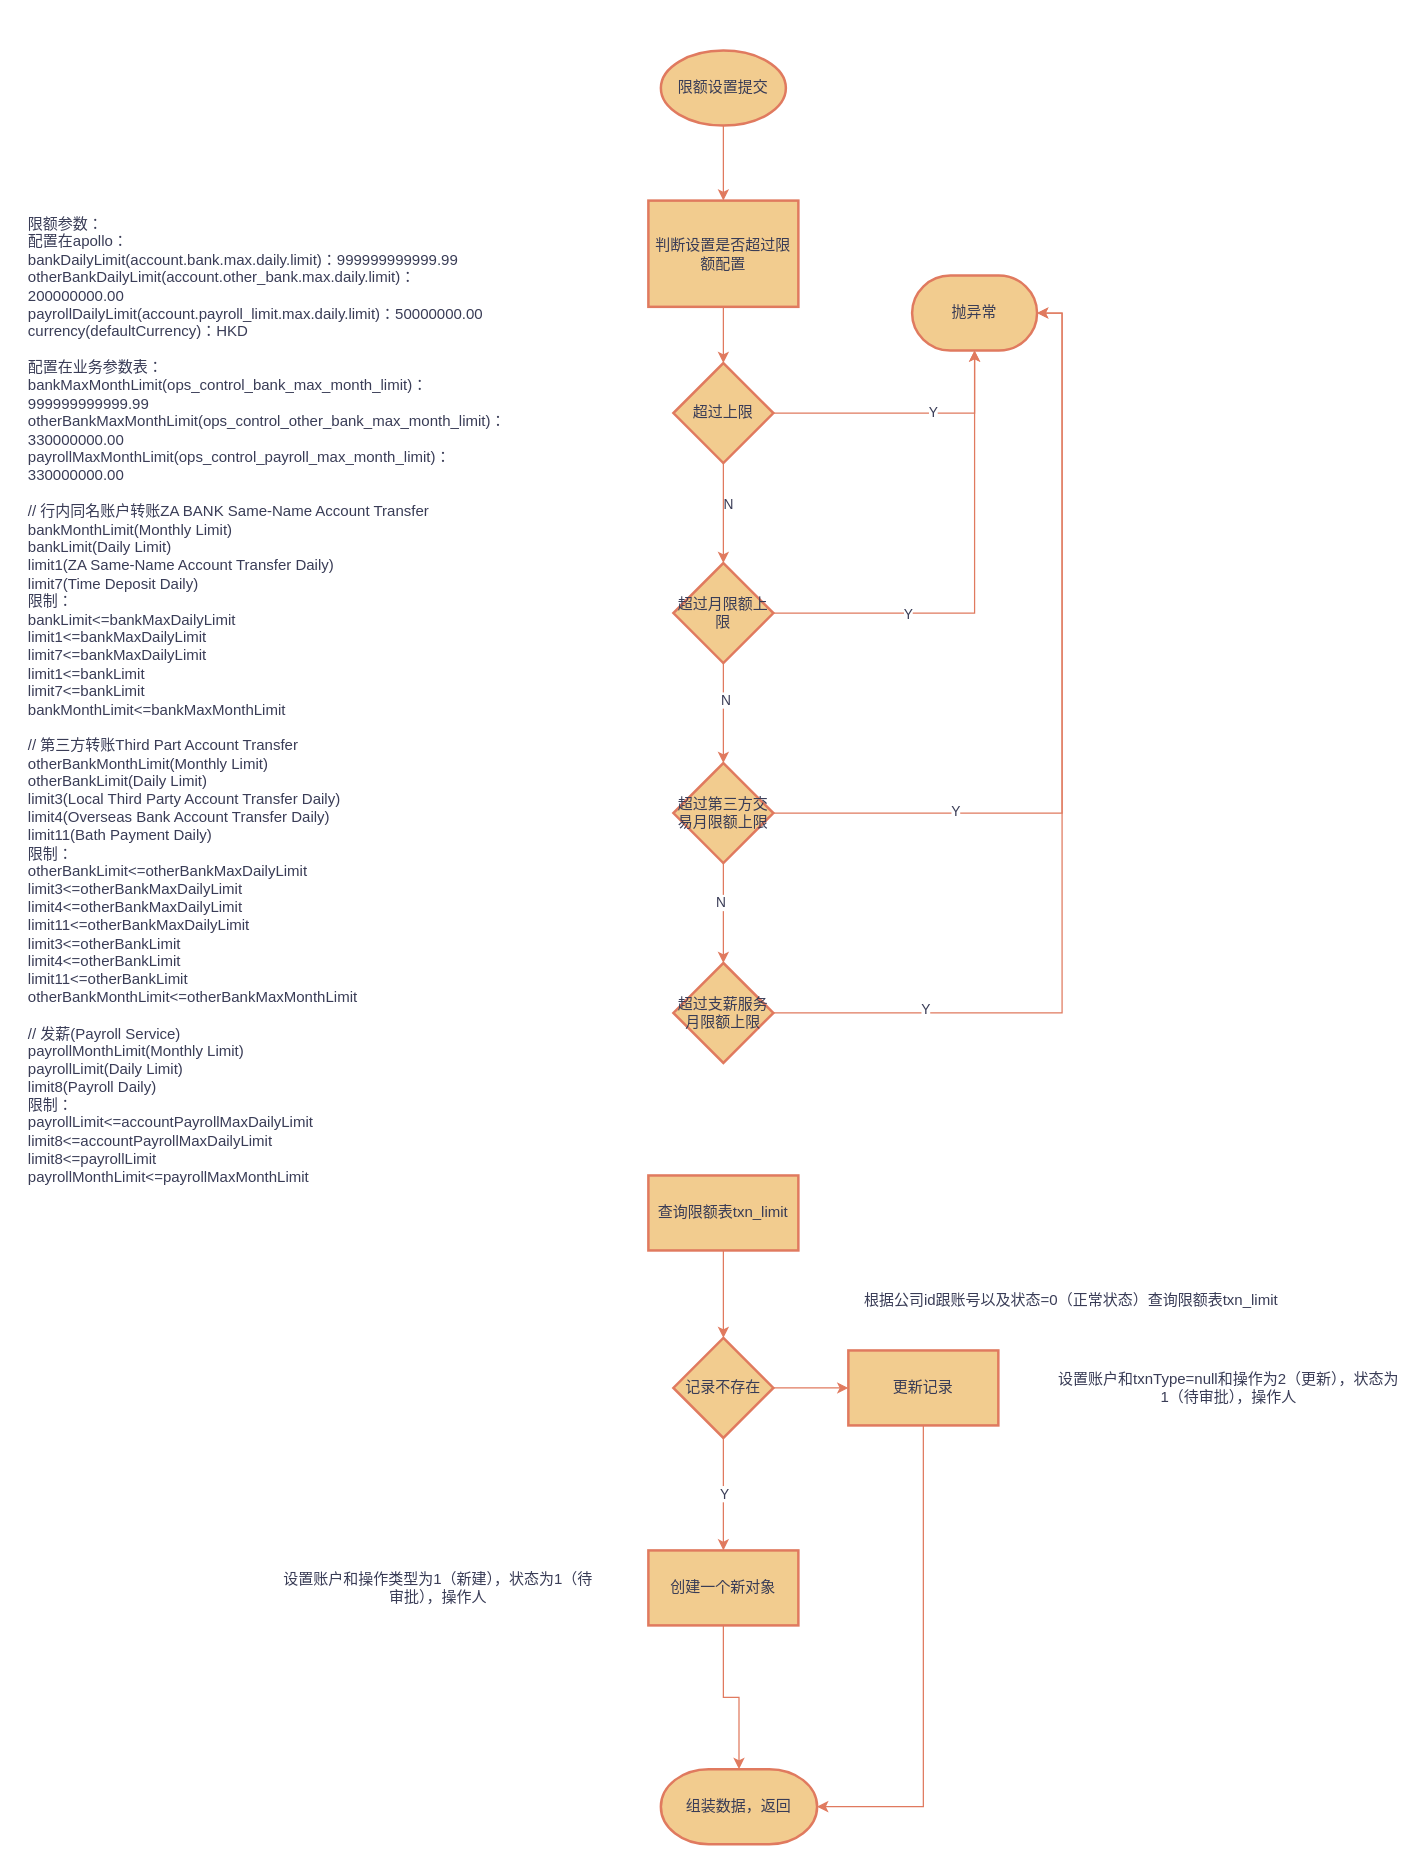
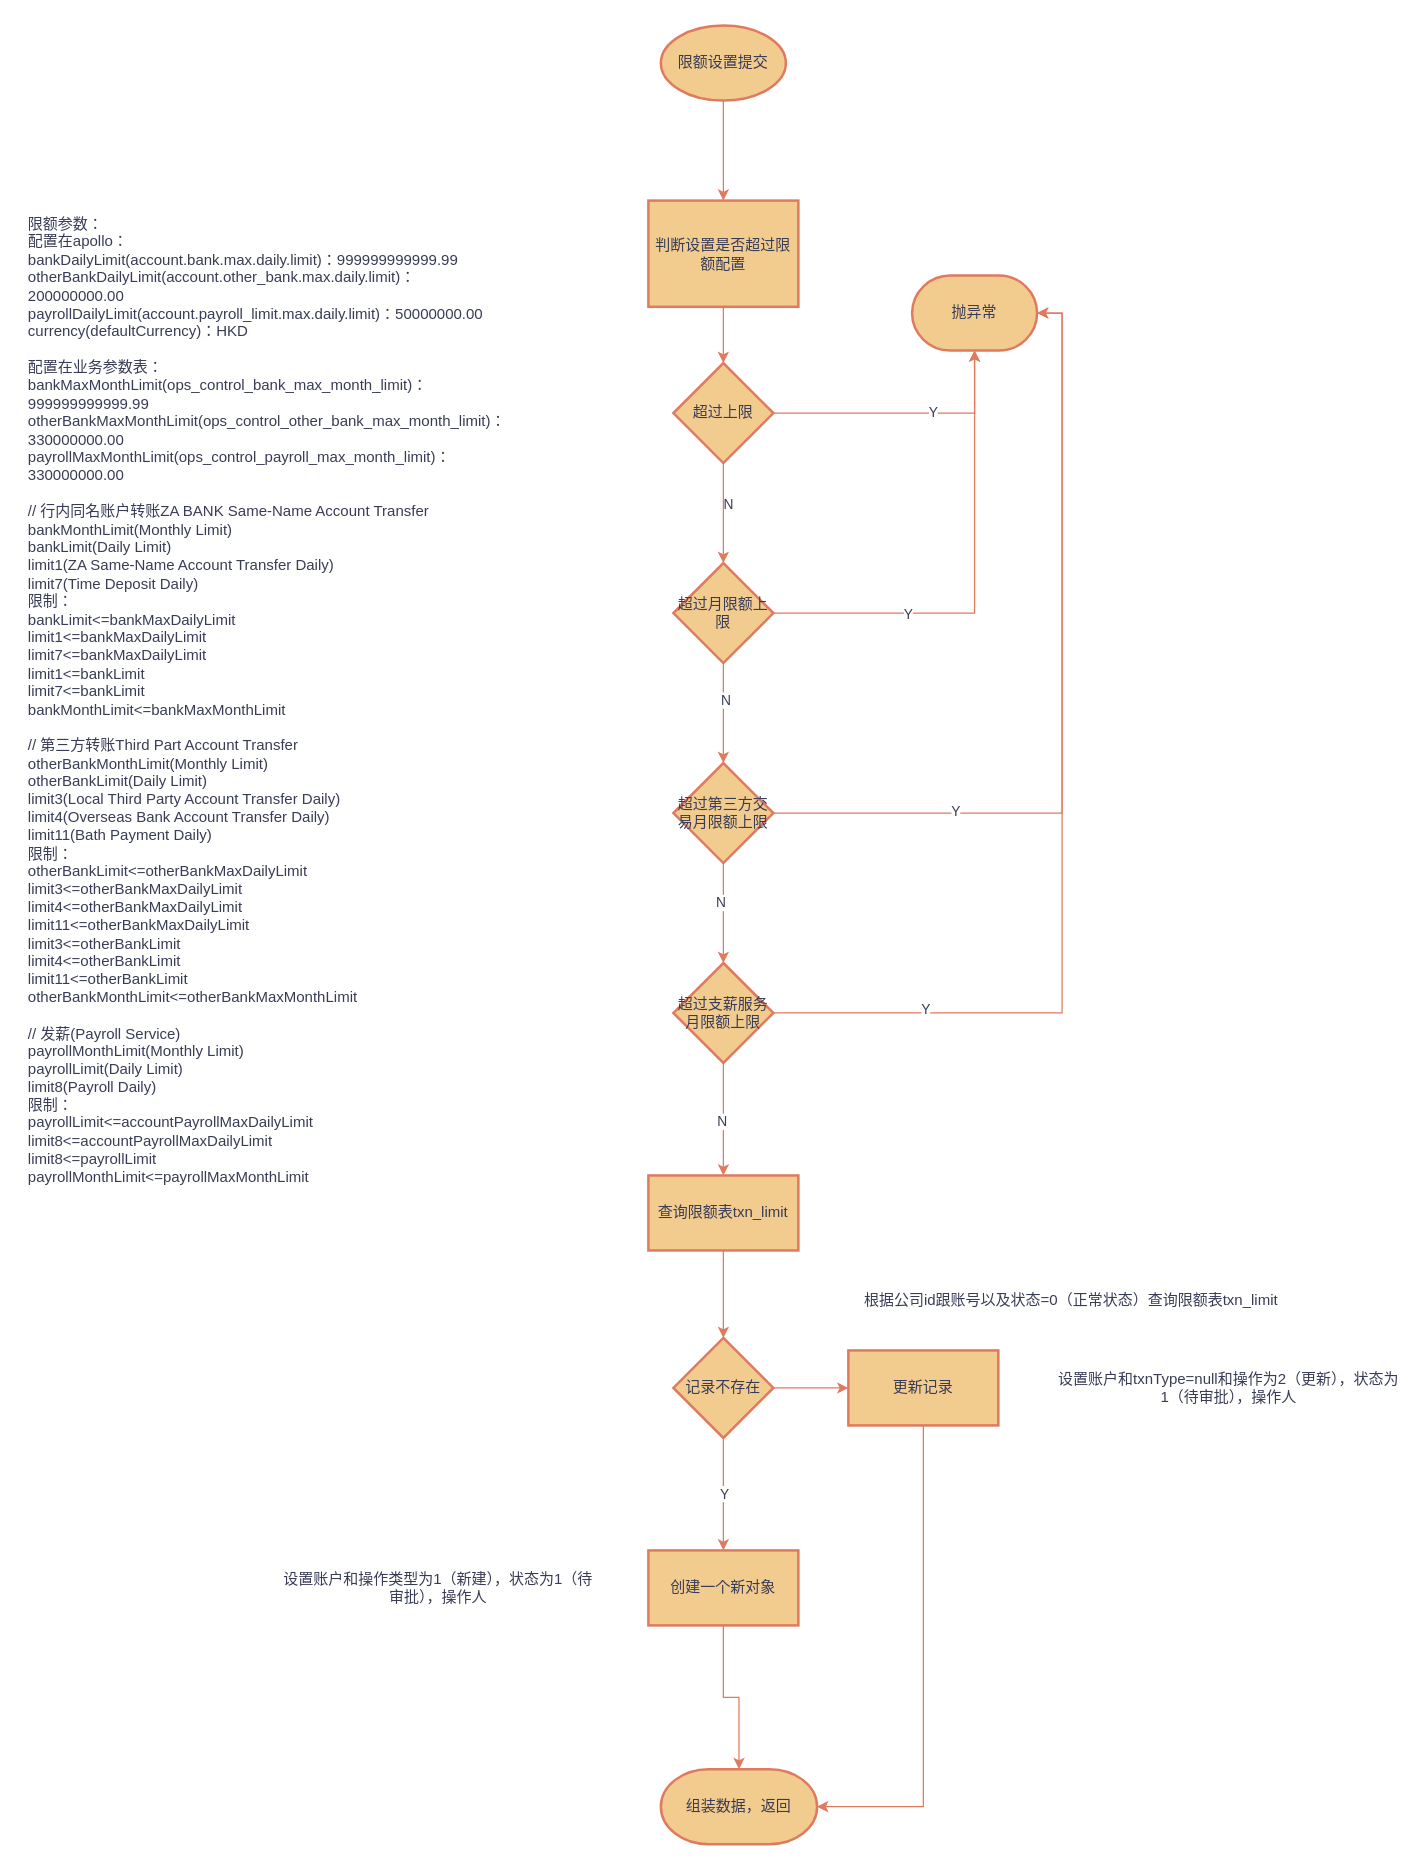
(723, 88) -> (723, 63)
none -> (723, 1115)
